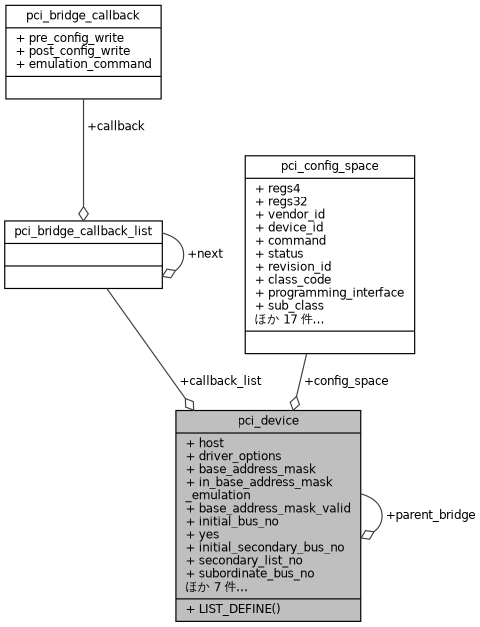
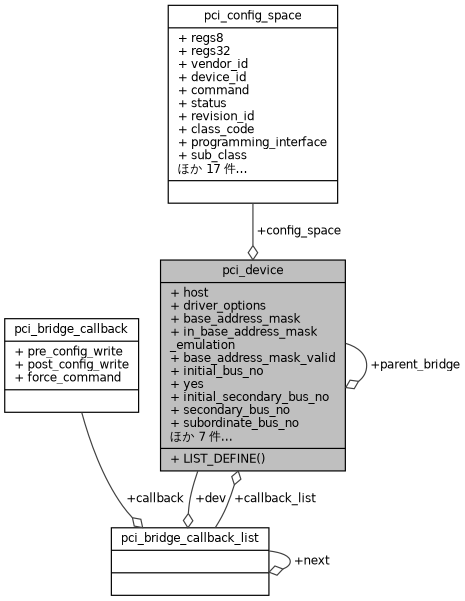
(84, 65) -> (68, 378)
(278, 189) -> (201, 39)
none -> (192, 492)
(245, 561) -> (230, 411)
